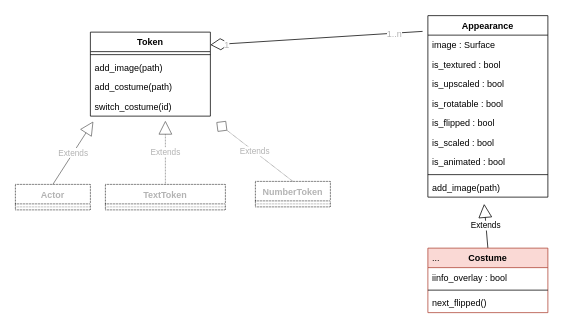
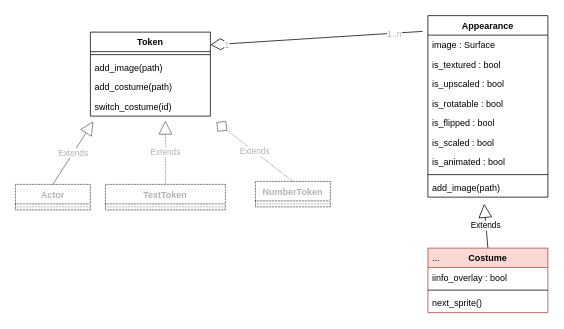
(465, 303) -> (464, 303)
